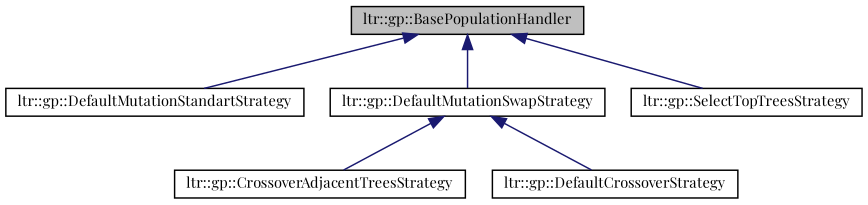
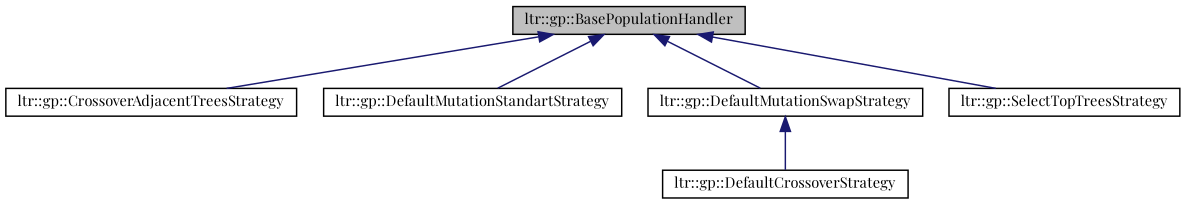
(387, 147) -> (383, 63)
